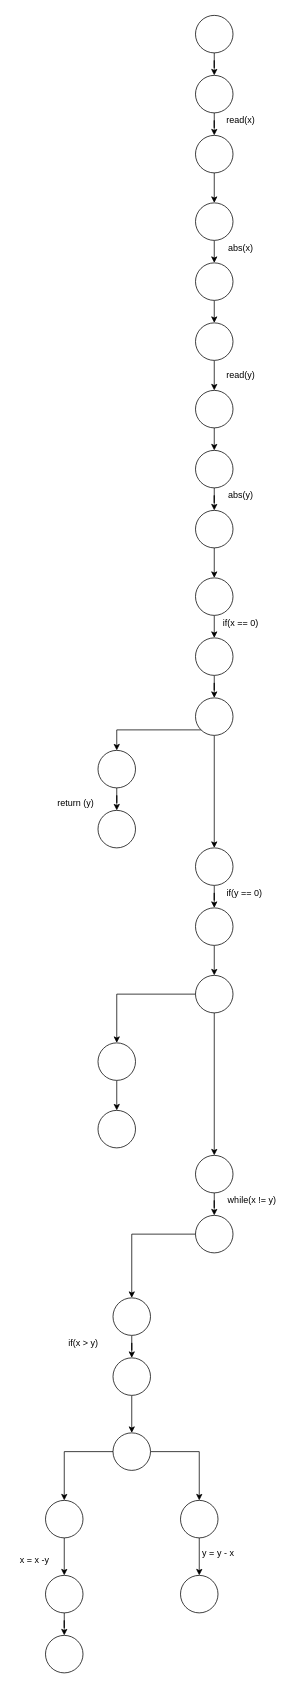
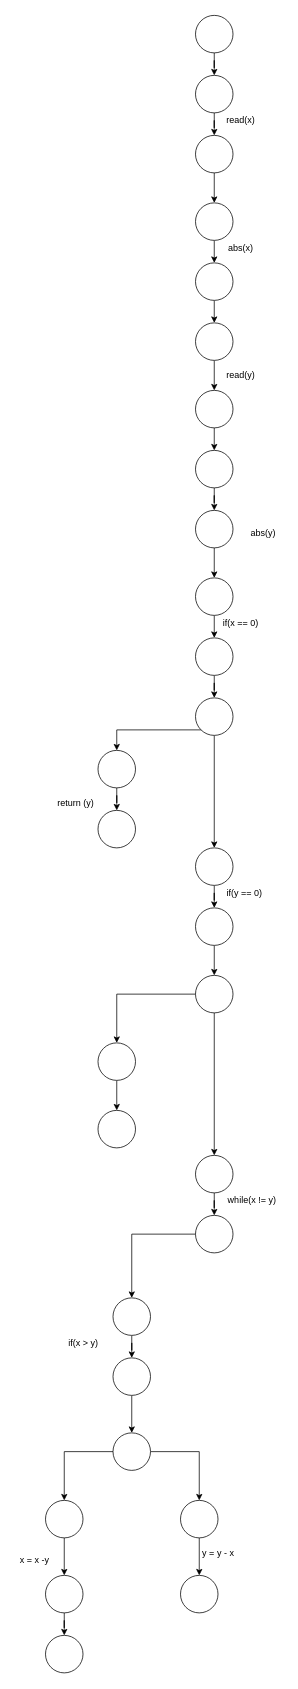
(240, 495) -> (263, 533)
